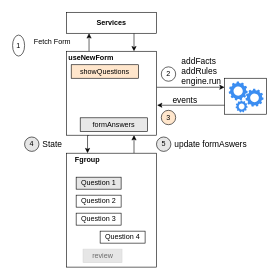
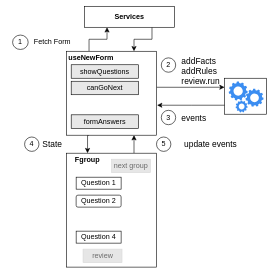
(111, 23) -> (129, 17)
(18, 46) -> (20, 42)
(200, 71) -> (200, 71)
(105, 72) -> (105, 72)
(168, 74) -> (168, 65)
none -> (105, 88)
(187, 100) -> (196, 118)
(168, 118) -> (168, 118)
(114, 125) -> (105, 122)
(32, 144) -> (32, 144)
(164, 144) -> (164, 144)
(211, 144) -> (211, 144)
none -> (131, 166)
(98, 183) -> (98, 183)
(98, 201) -> (98, 201)
(98, 219) -> none
(122, 237) -> (98, 237)
